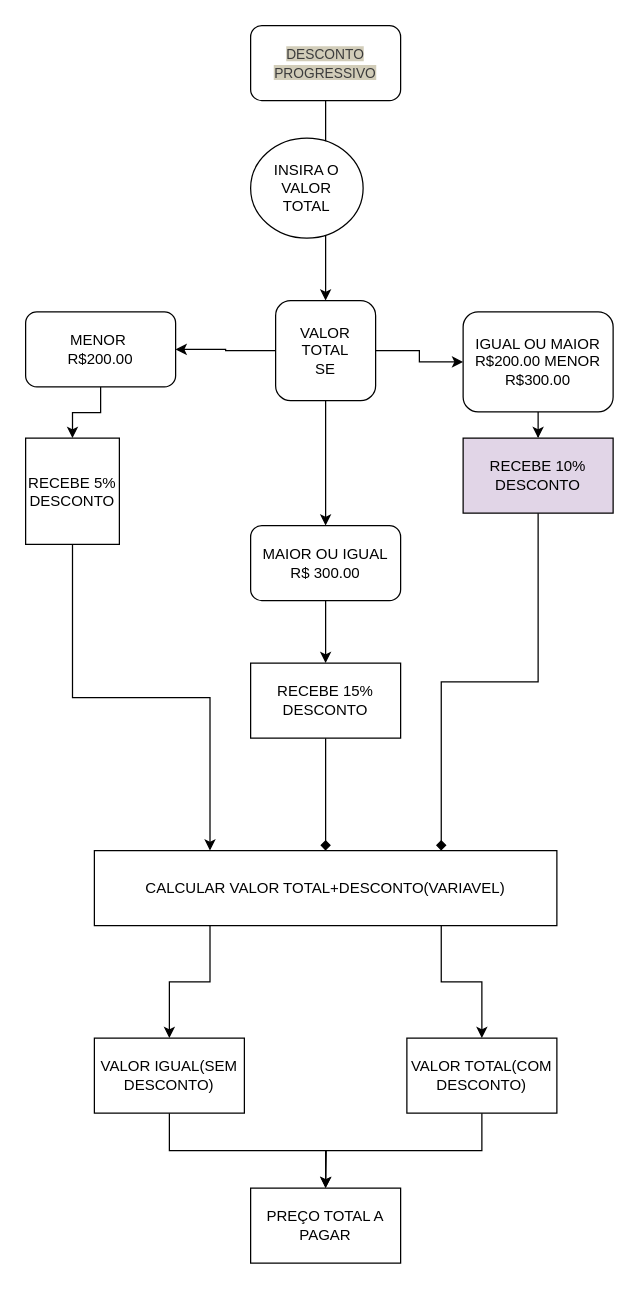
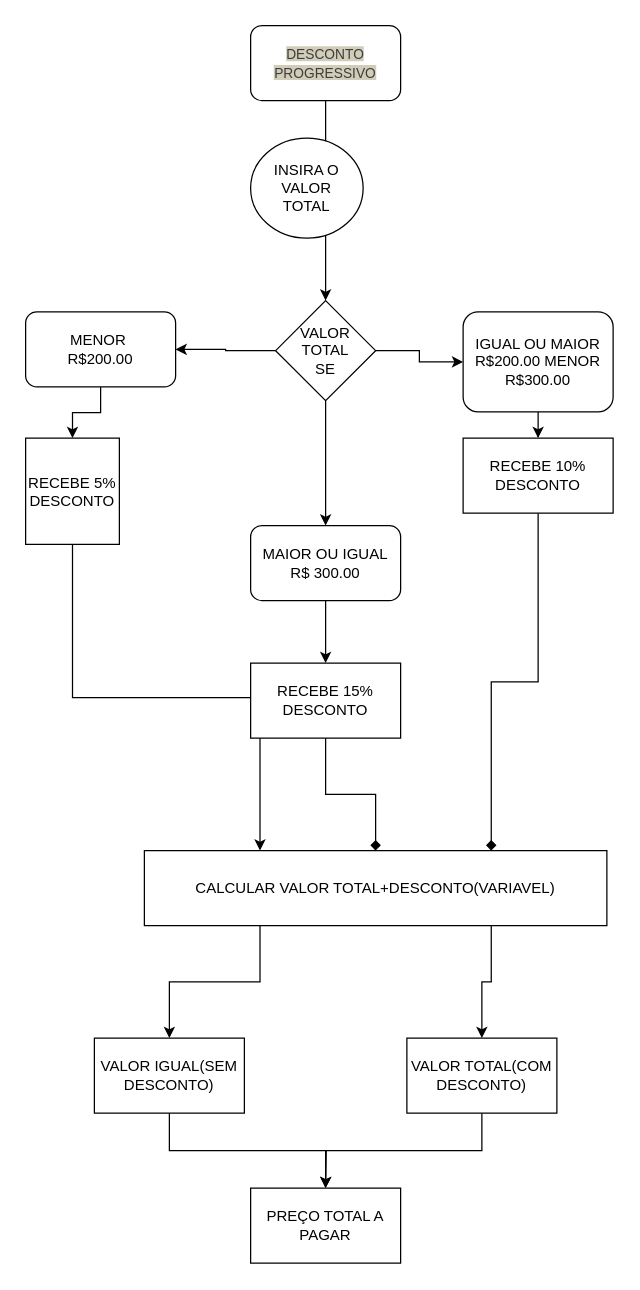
(326, 351) -> (326, 351)
(538, 476) -> (538, 476)
(326, 888) -> (376, 888)
